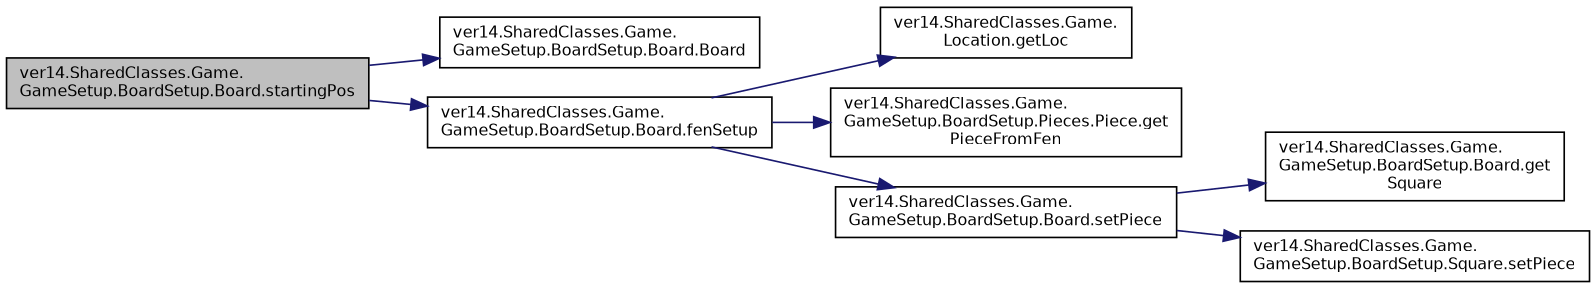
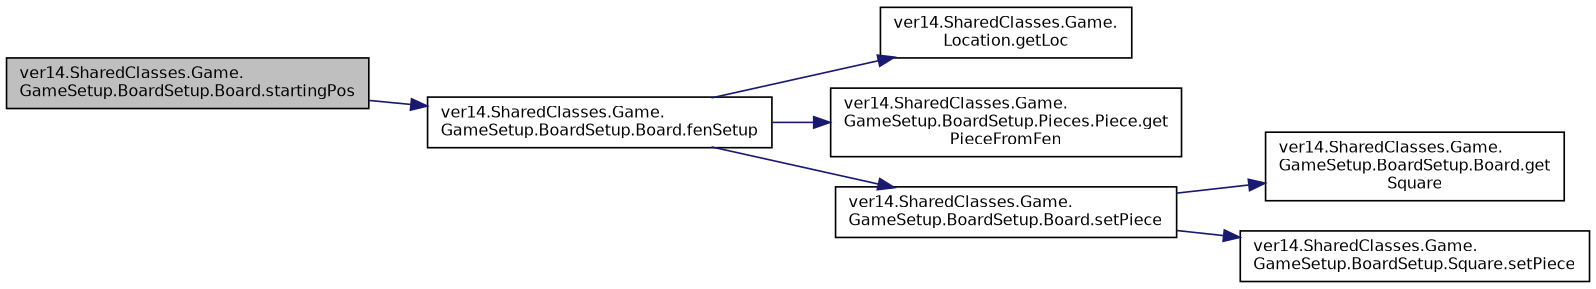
(600, 42) -> none
